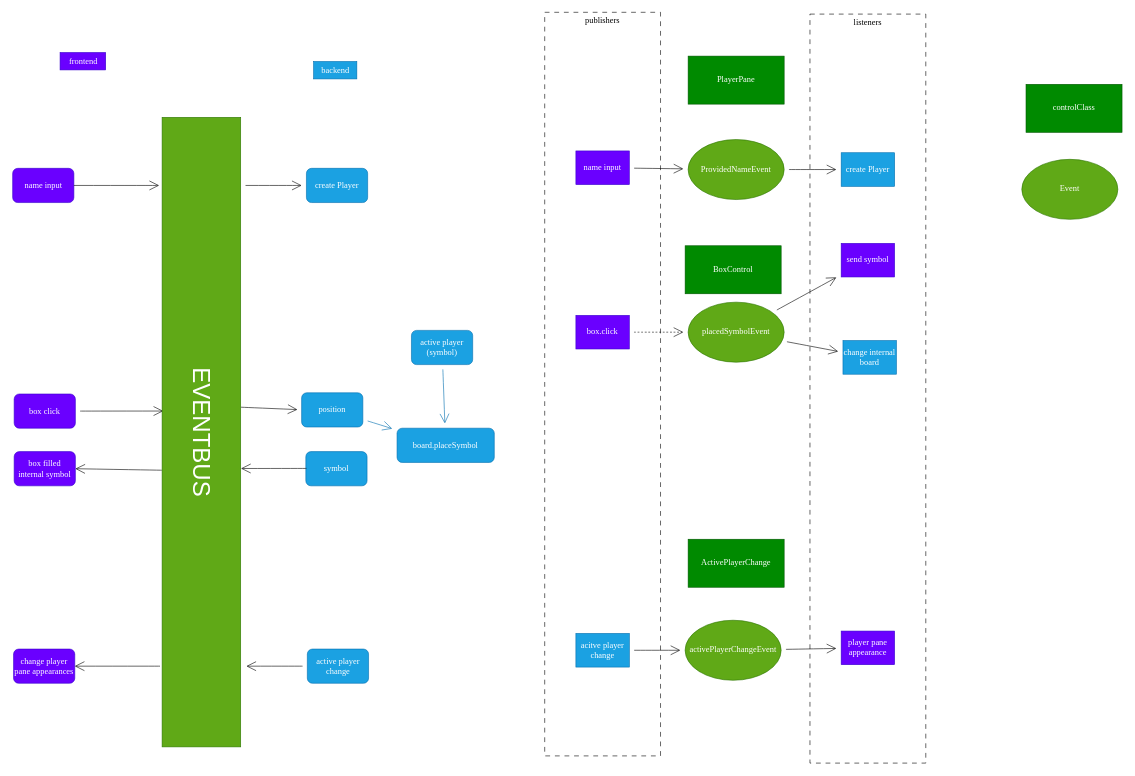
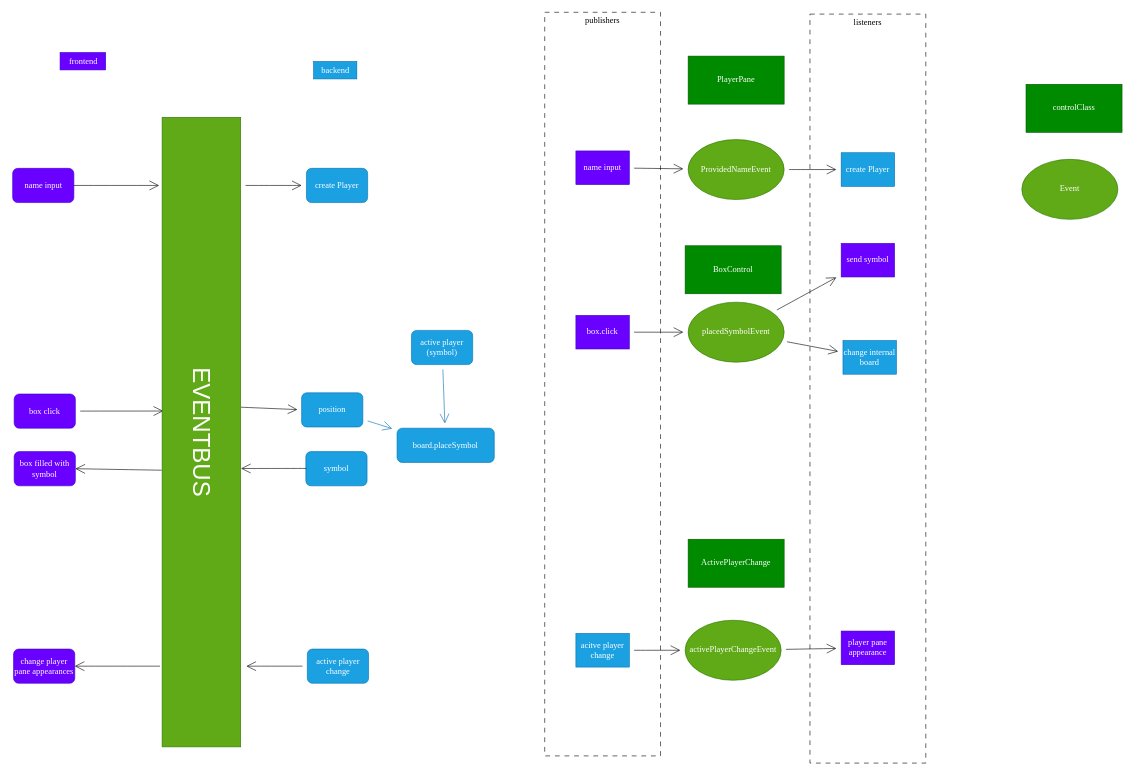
(658, 332) -> (658, 332)
(45, 469) -> (45, 469)
